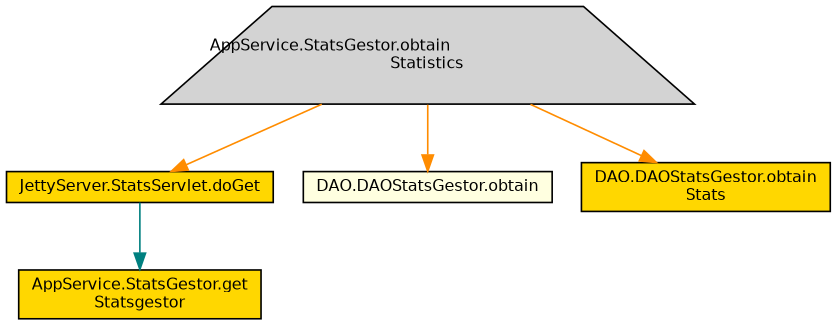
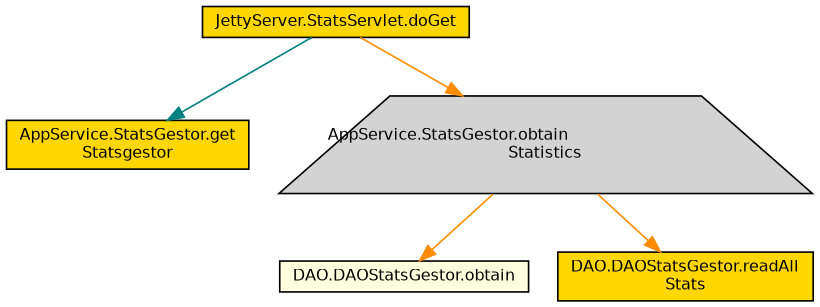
(254, 134) -> (404, 63)
(706, 187) -> (686, 276)
